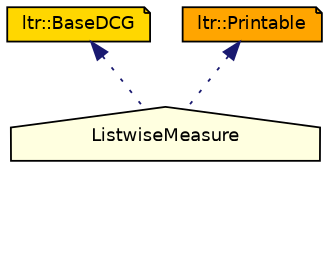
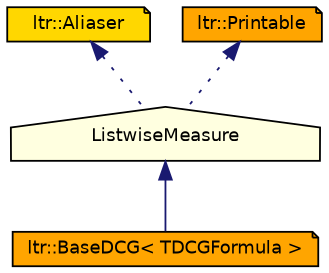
(79, 24) -> (79, 24)
none -> (165, 249)
